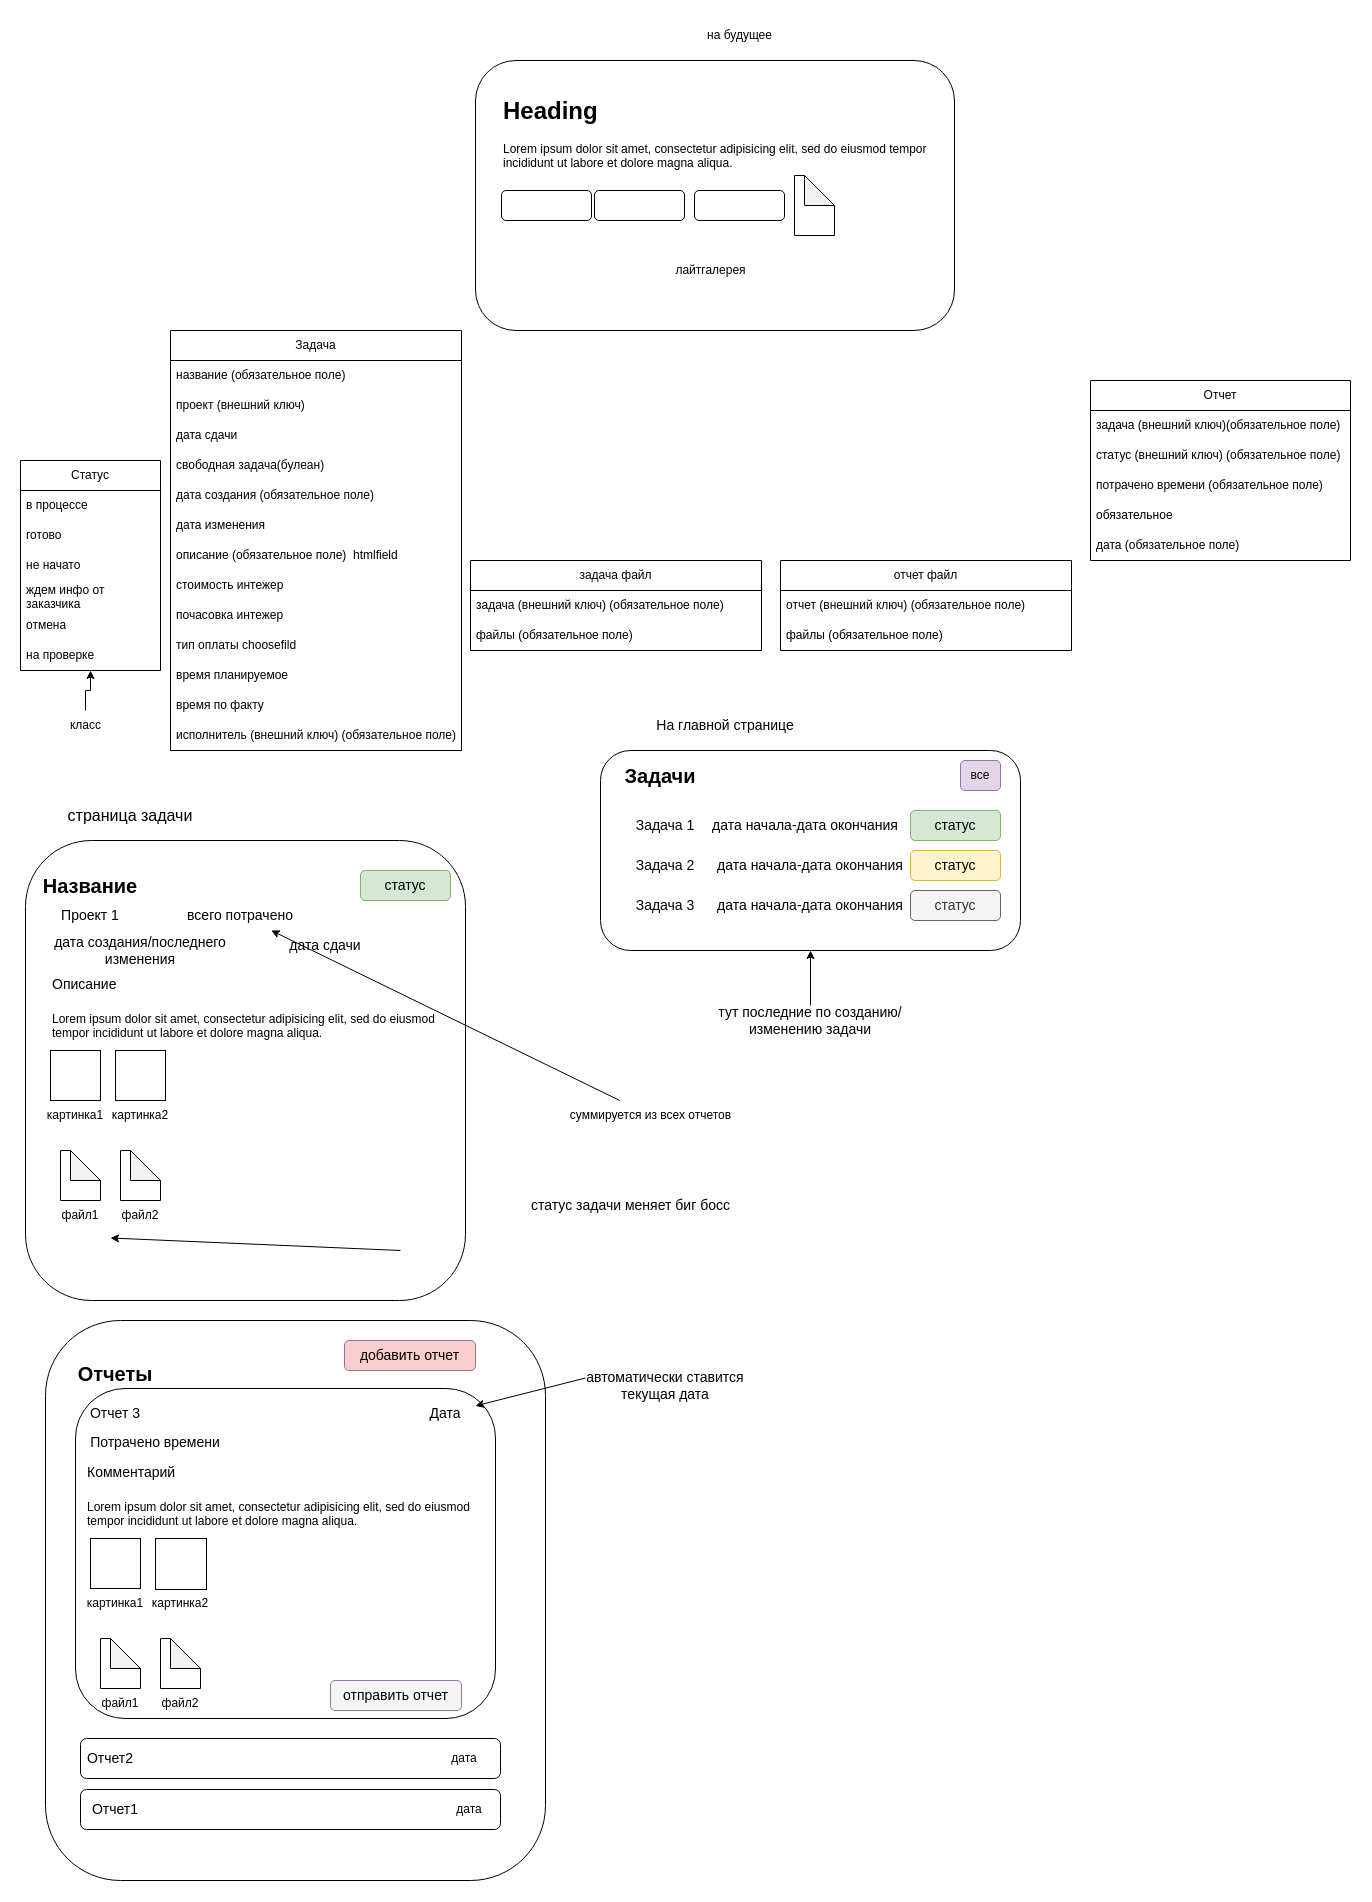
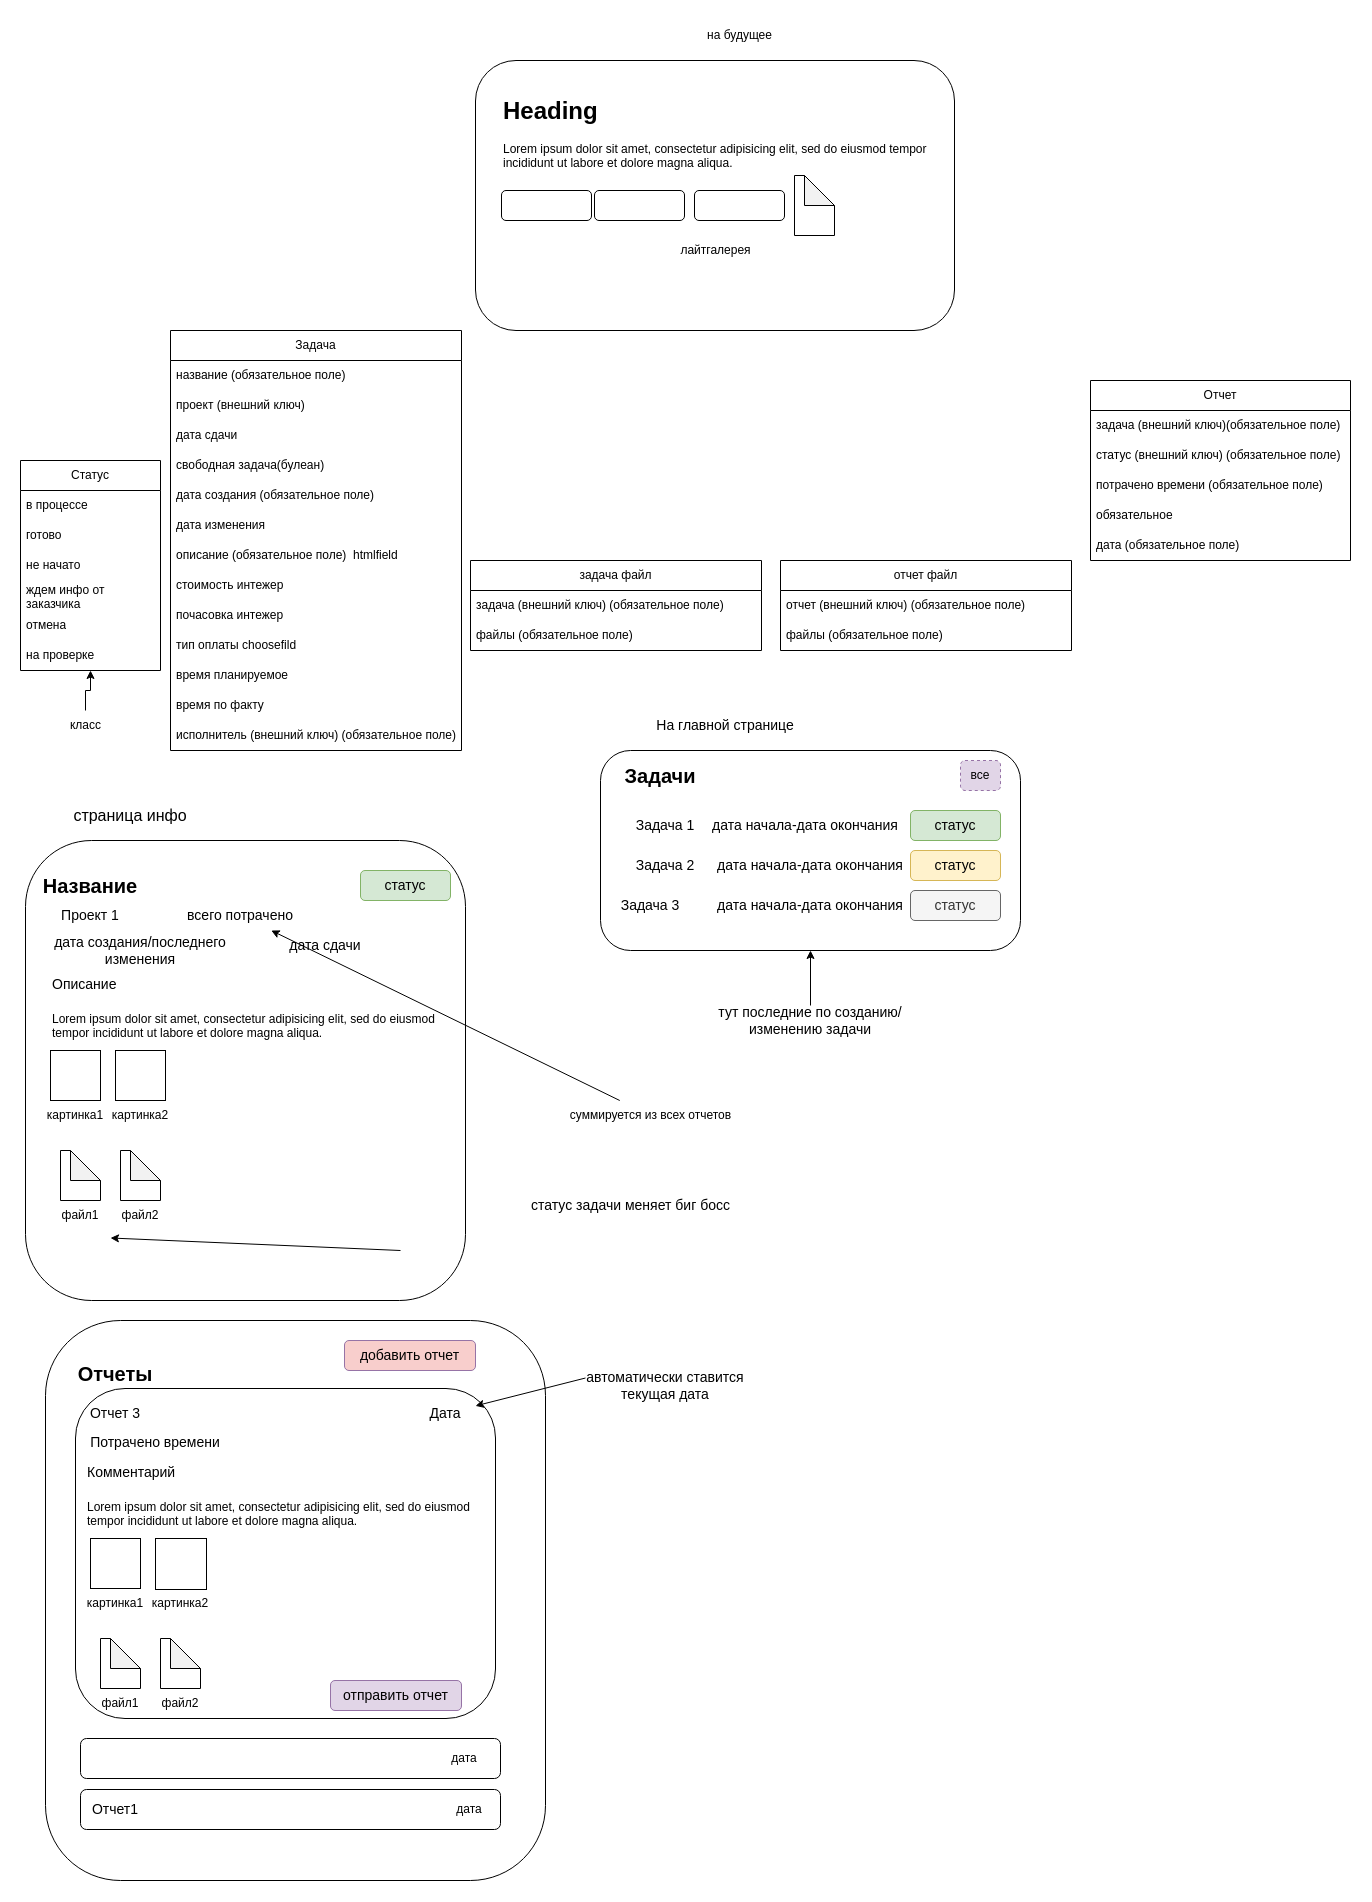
(710, 271) -> (715, 251)
(981, 776) -> (981, 776)
(131, 816) -> (131, 816)
(666, 906) -> (651, 906)
(396, 1696) -> (396, 1696)
(111, 1759) -> none
